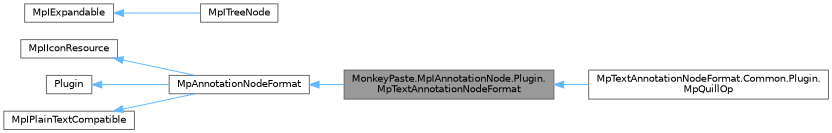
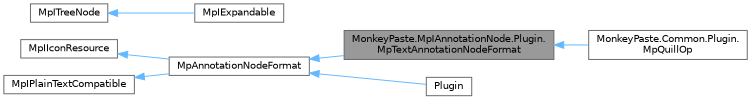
(162, 13) -> (156, 13)
(135, 85) -> (373, 79)
(709, 85) -> (668, 45)
